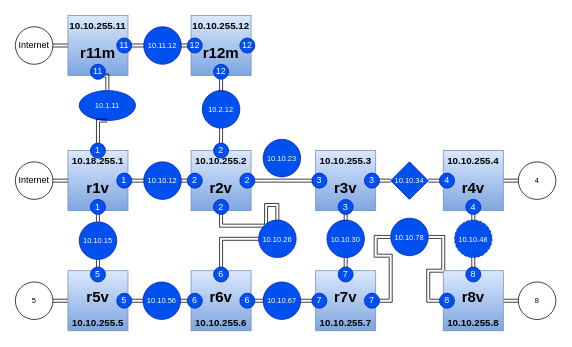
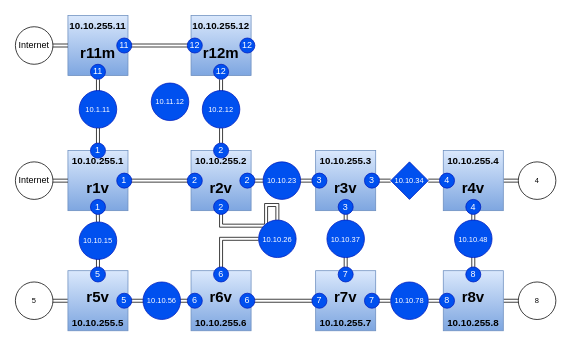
(162, 45) -> (170, 102)
(107, 105) -> (98, 109)
(282, 158) -> (282, 180)
(98, 167) -> (98, 167)
(162, 180) -> none
(409, 237) -> (409, 300)
(345, 239) -> (345, 239)
(473, 239) -> (473, 239)
(282, 300) -> none
